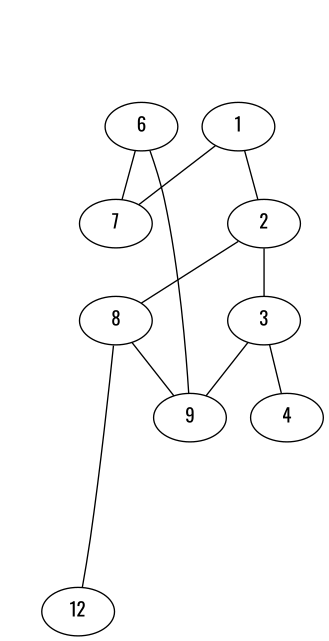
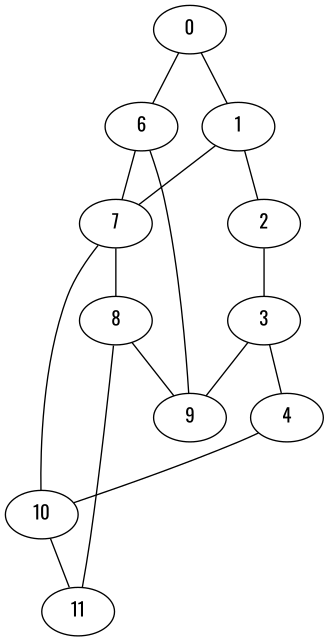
none -> (190, 30)
(190, 272) -> (116, 272)
none -> (42, 515)
(78, 612) -> (78, 612)
